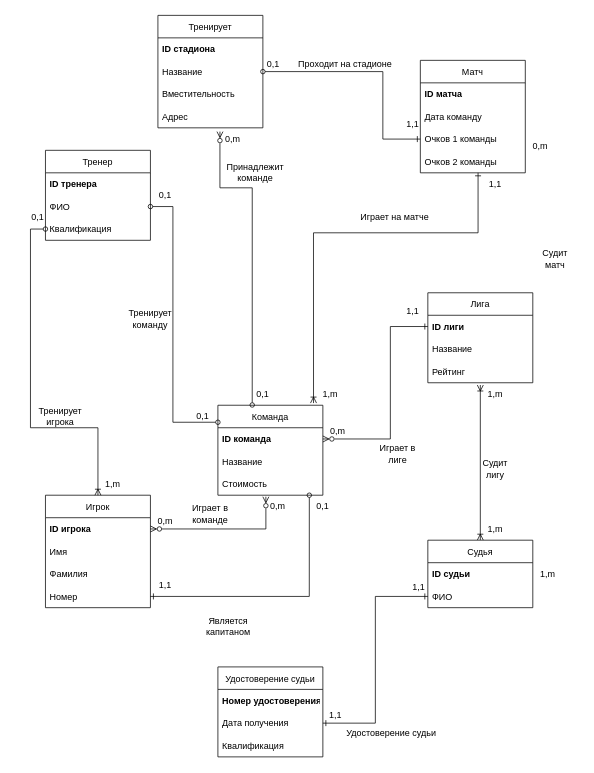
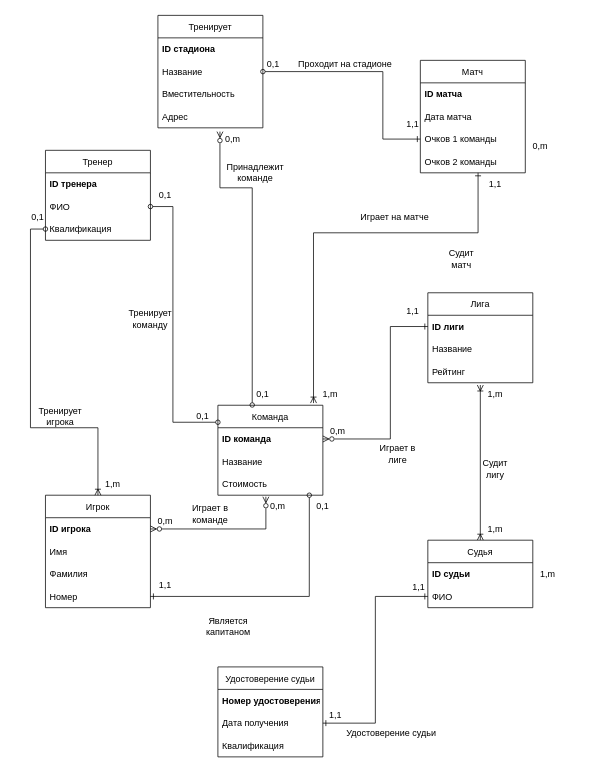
(454, 117) -> (449, 117)
(555, 259) -> (462, 259)
